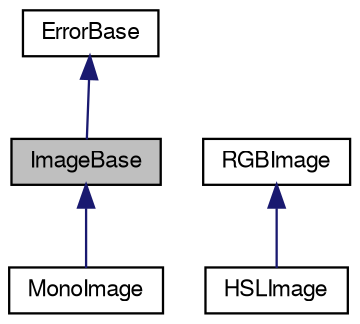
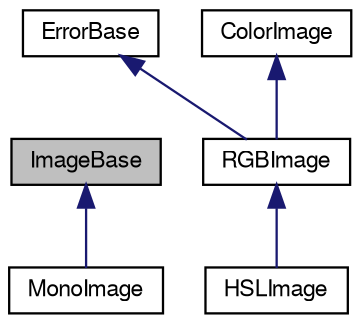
none -> (277, 33)
(88, 110) -> (194, 104)
